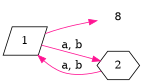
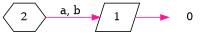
(118, 17) -> (190, 17)
(67, 52) -> none
